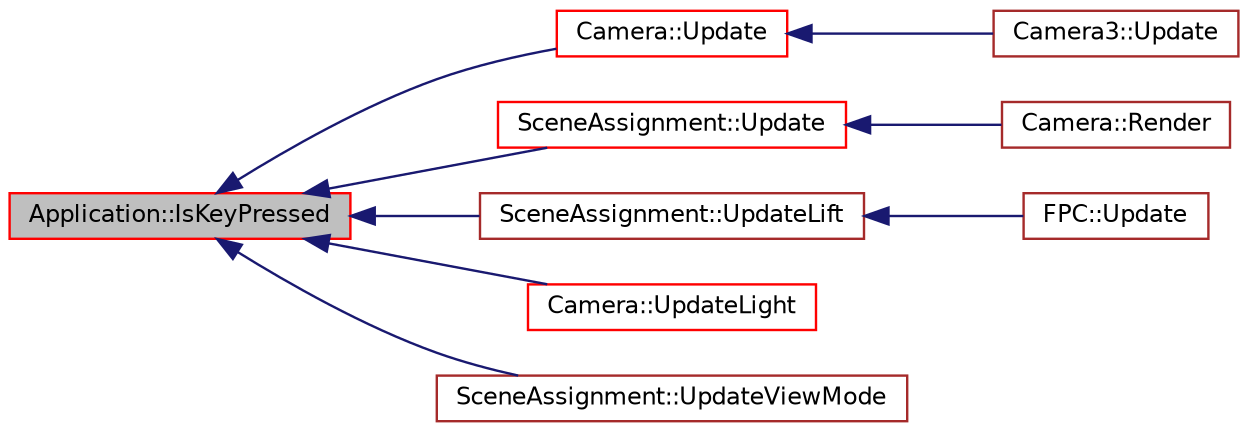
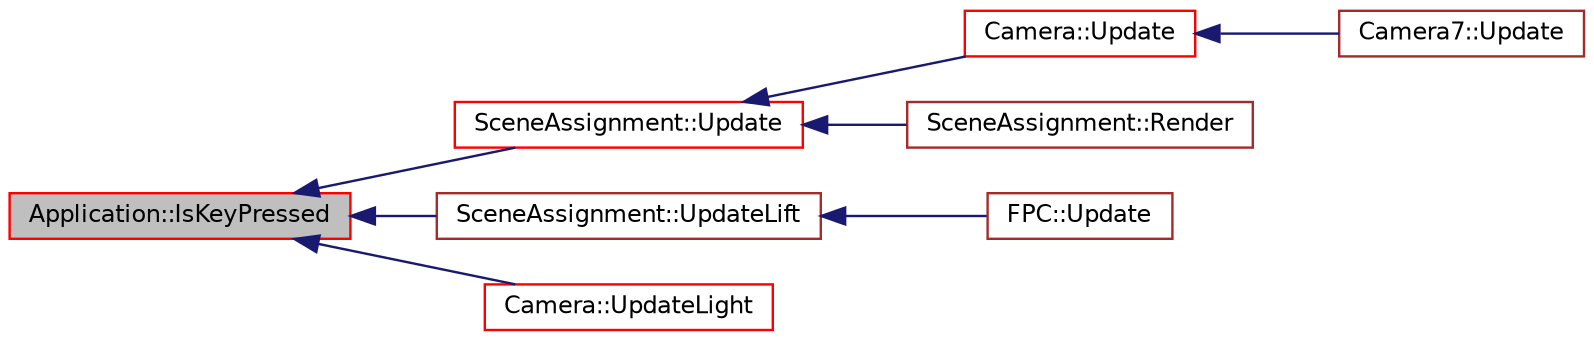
(1116, 34) -> (1462, 34)
(390, 98) -> (867, 77)
(1116, 125) -> (1080, 125)
(672, 398) -> none
